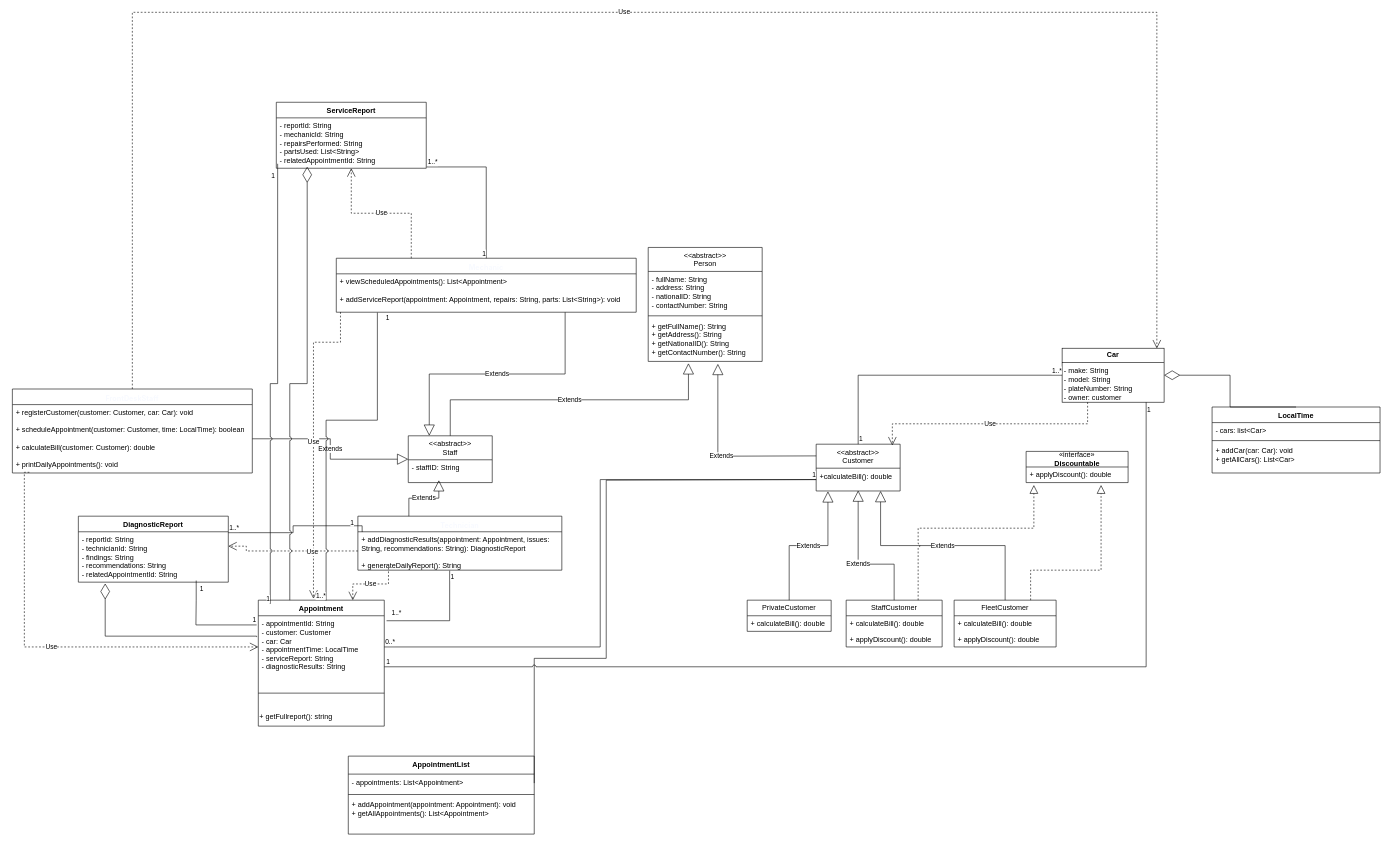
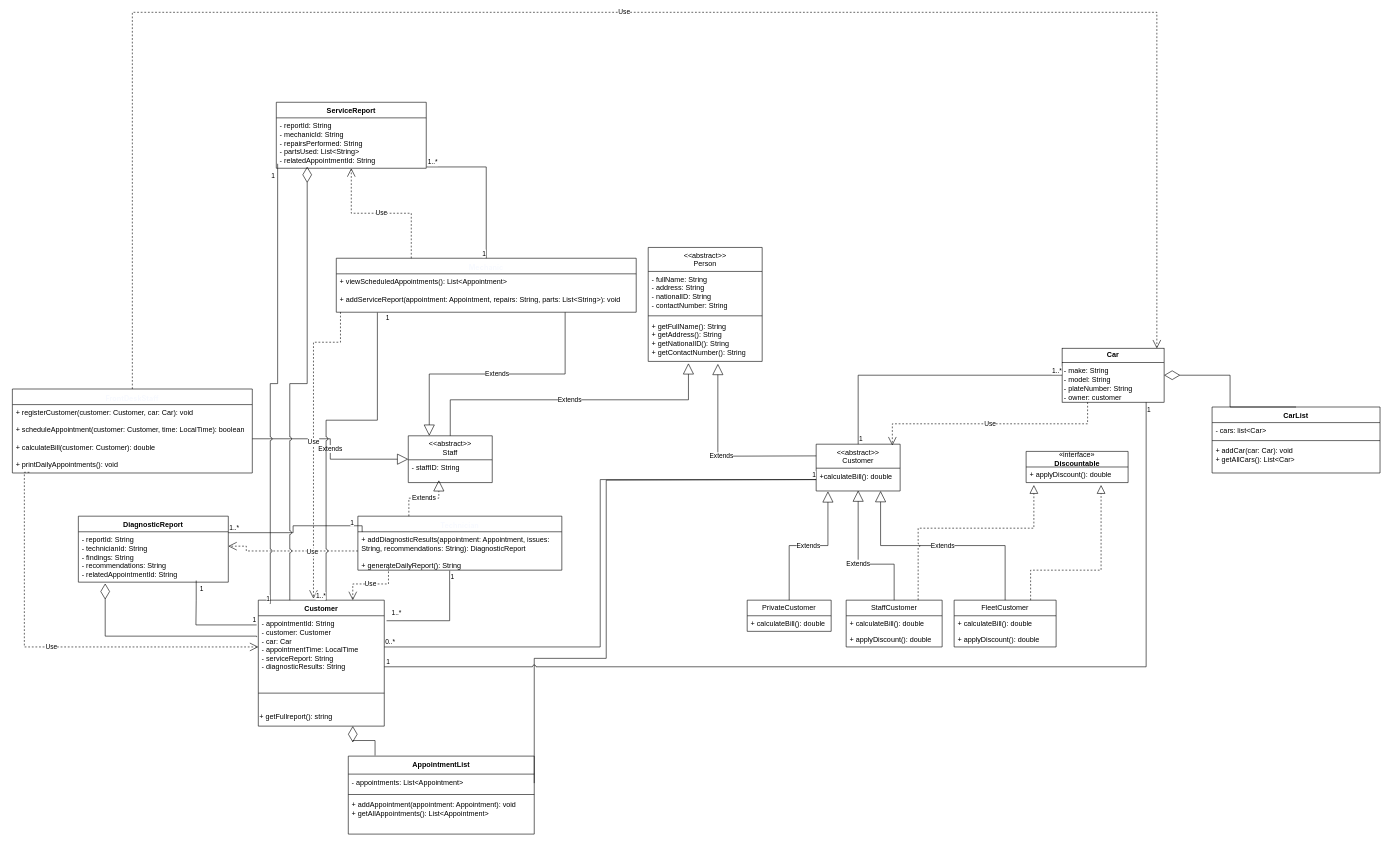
(1296, 416) -> (1296, 416)
(409, 504) -> (409, 504)
(321, 609) -> (321, 609)
none -> (364, 741)
